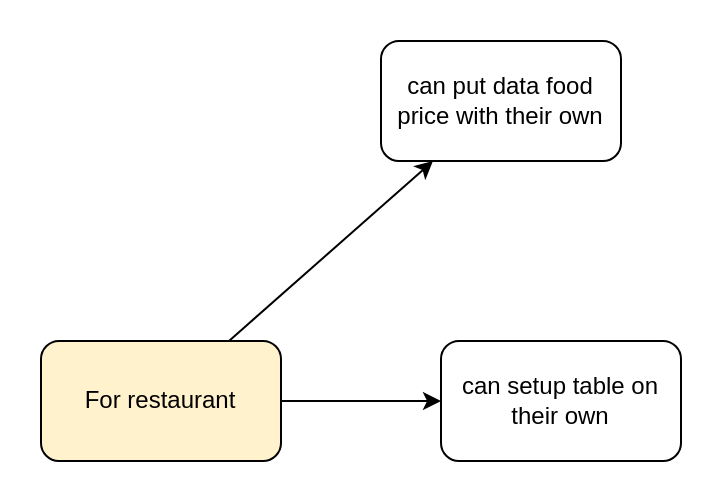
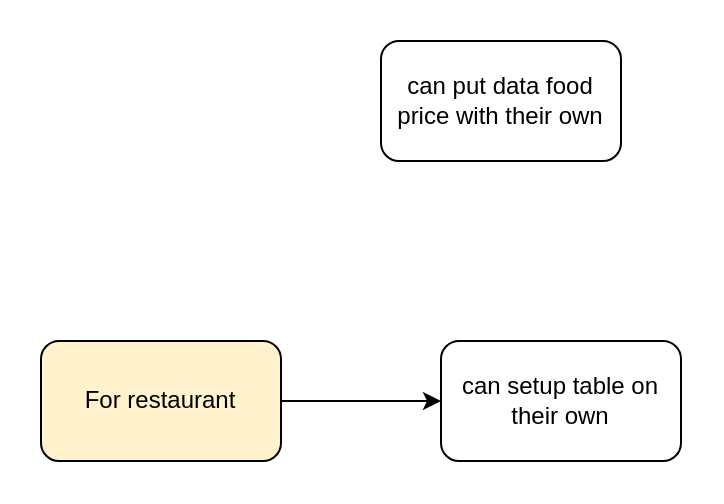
(326, 256) -> none
